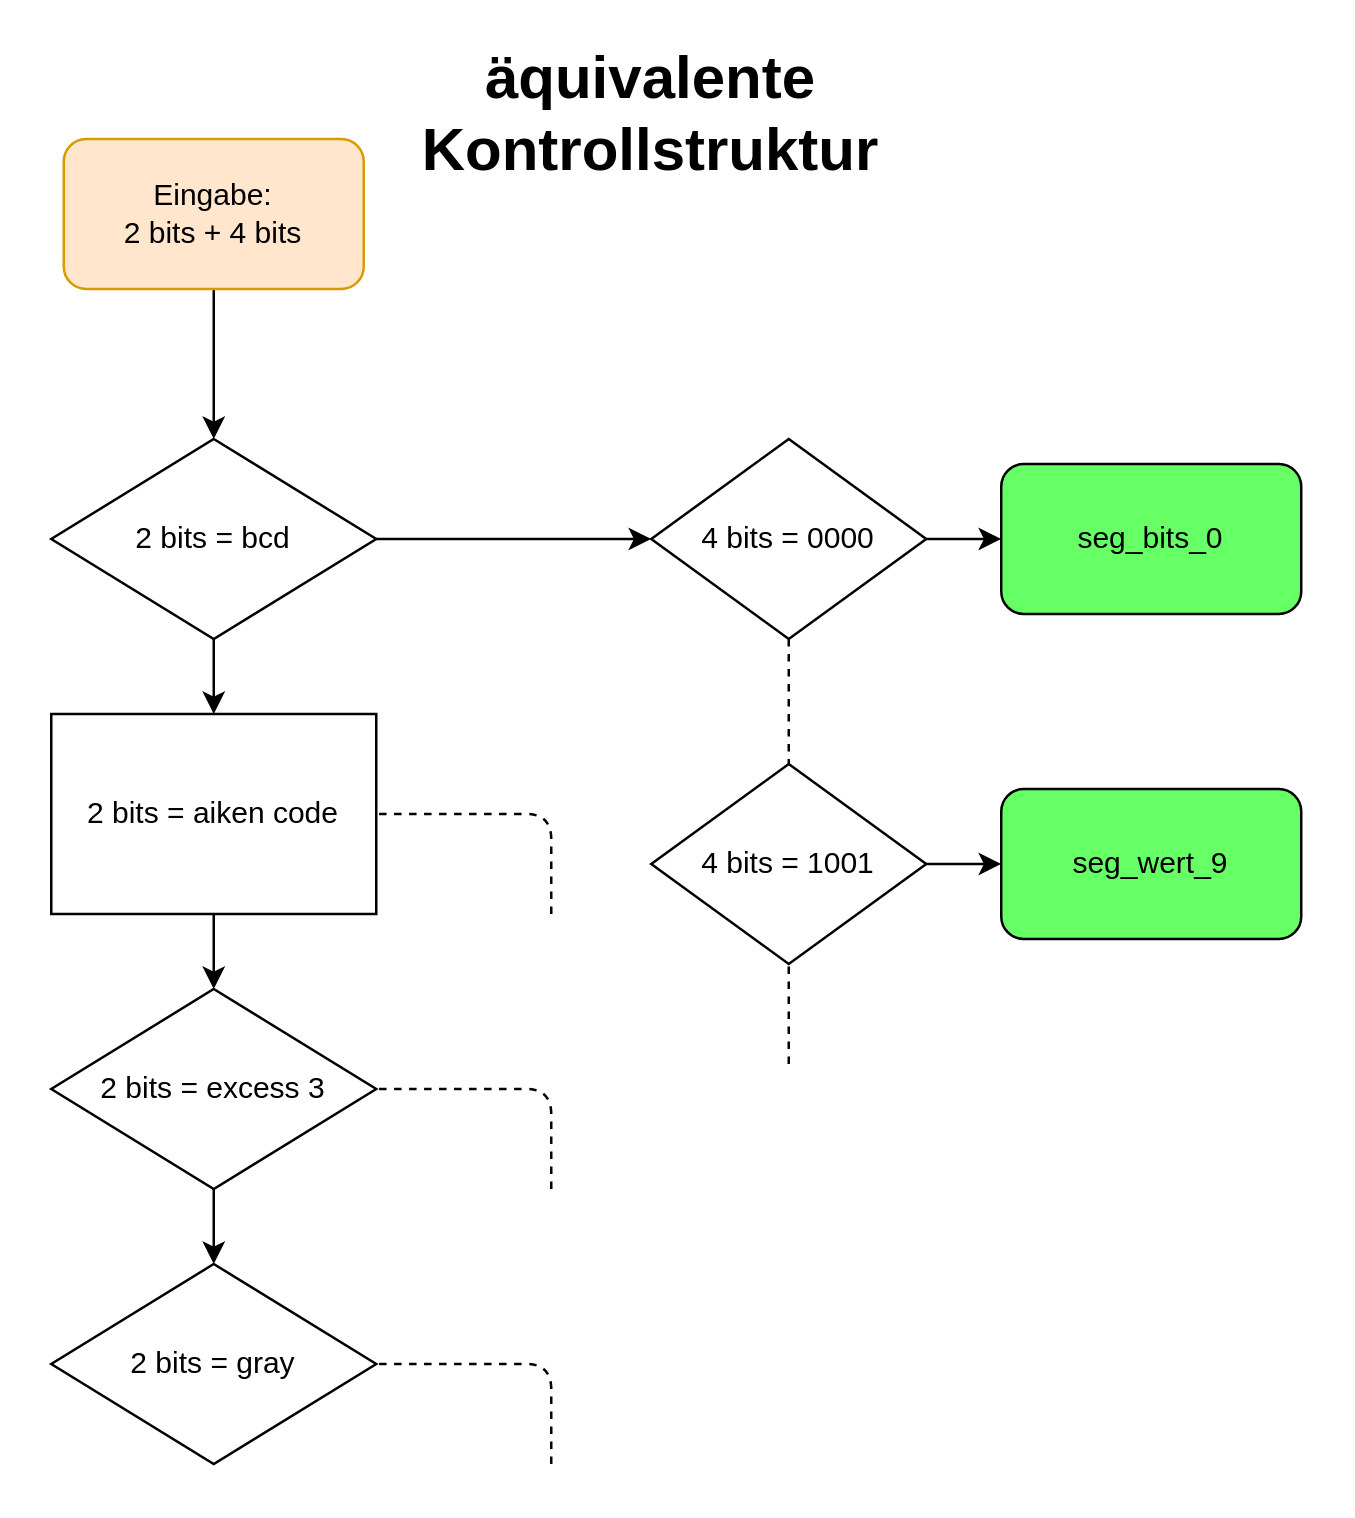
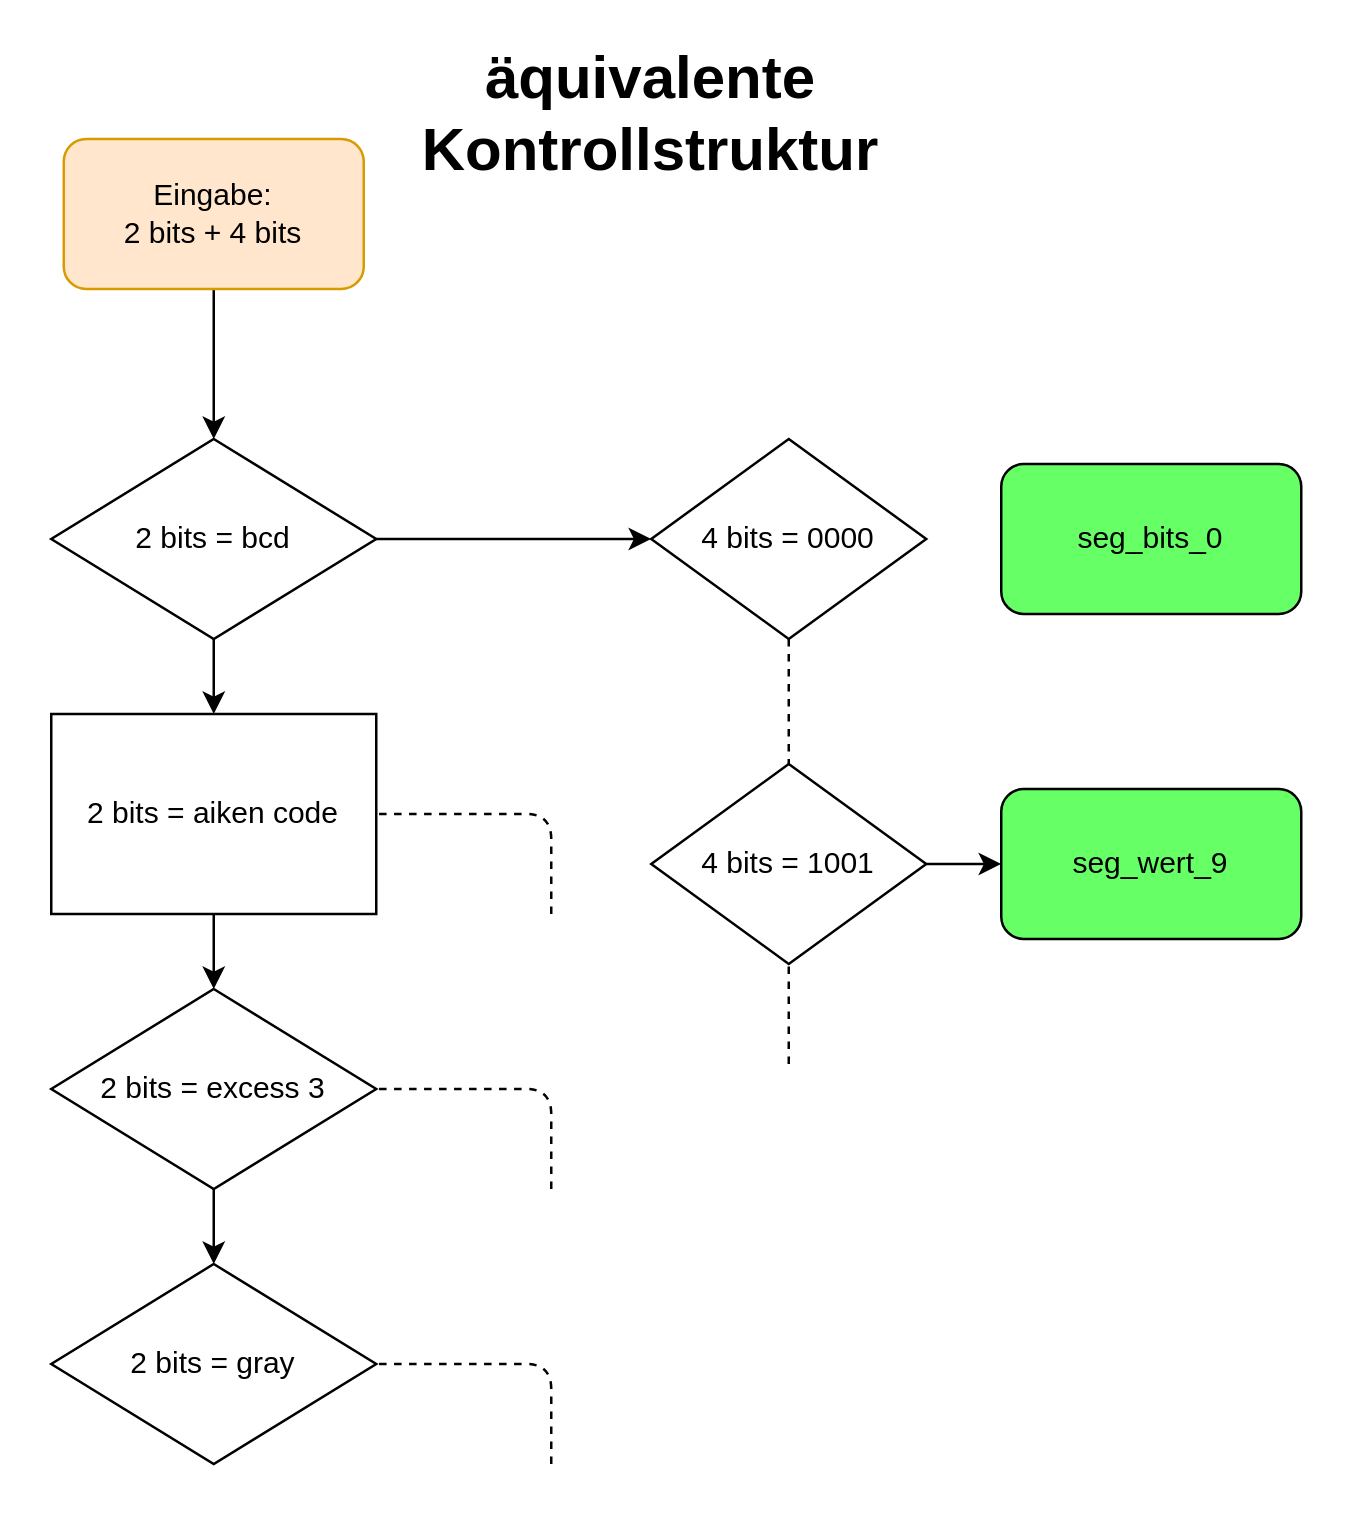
(972, 539) -> none
